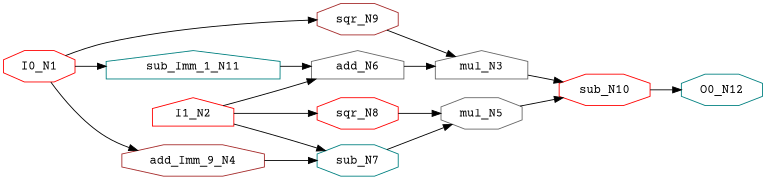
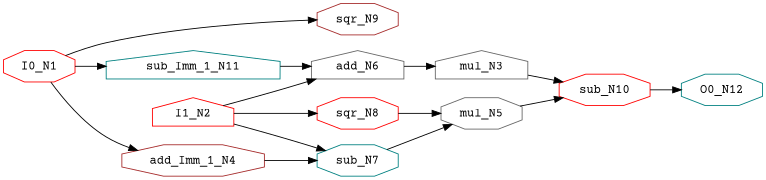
(417, 42) -> none
(193, 160) -> (193, 160)
